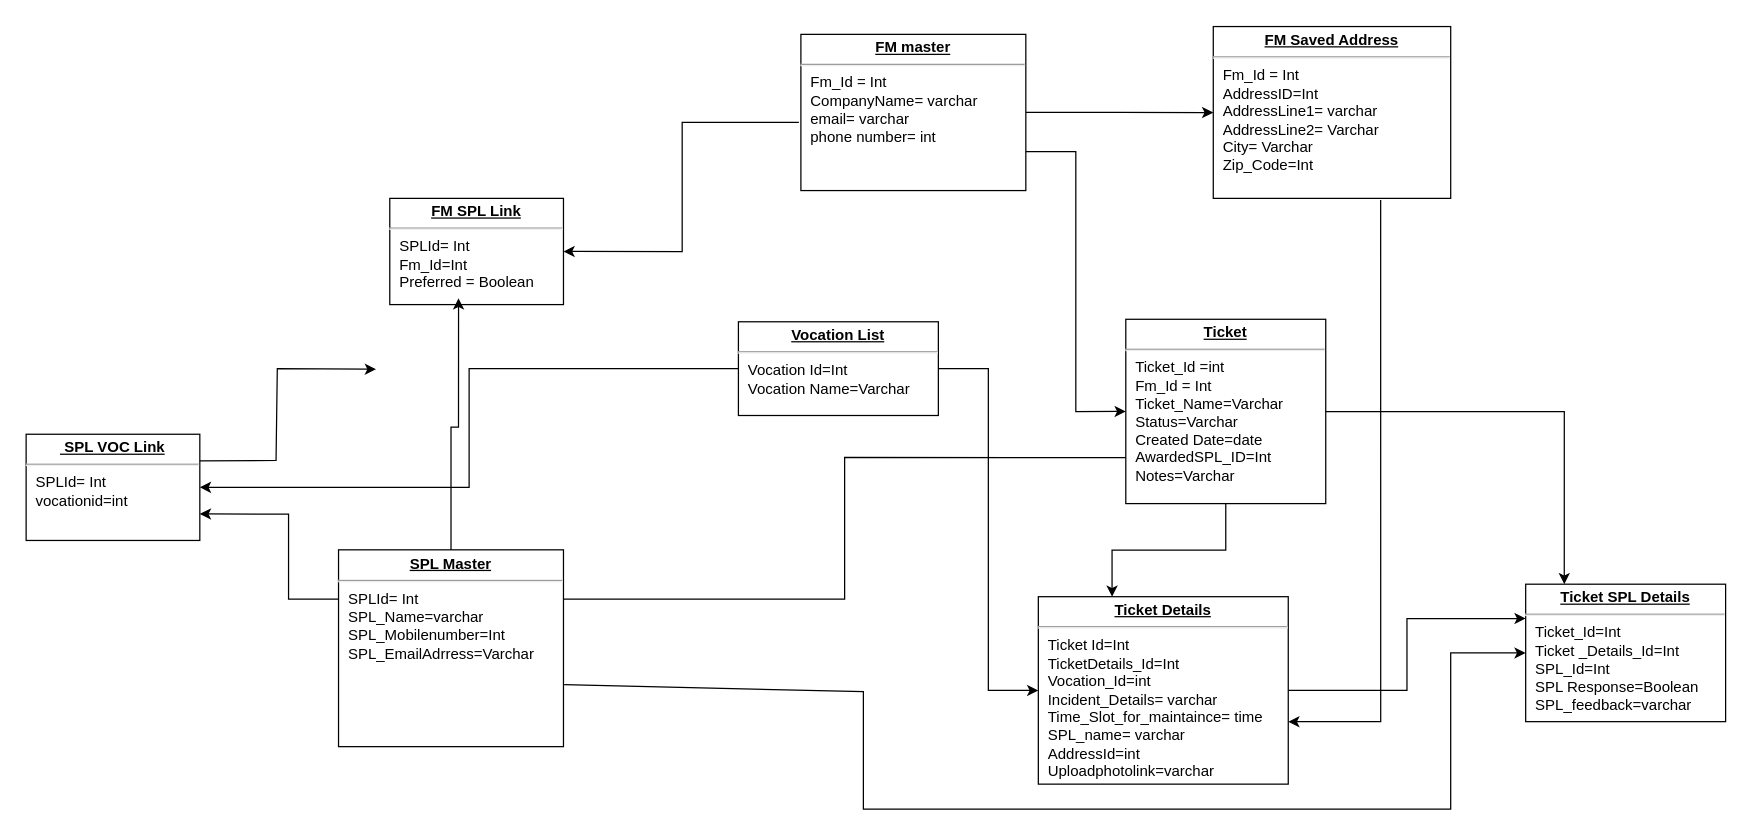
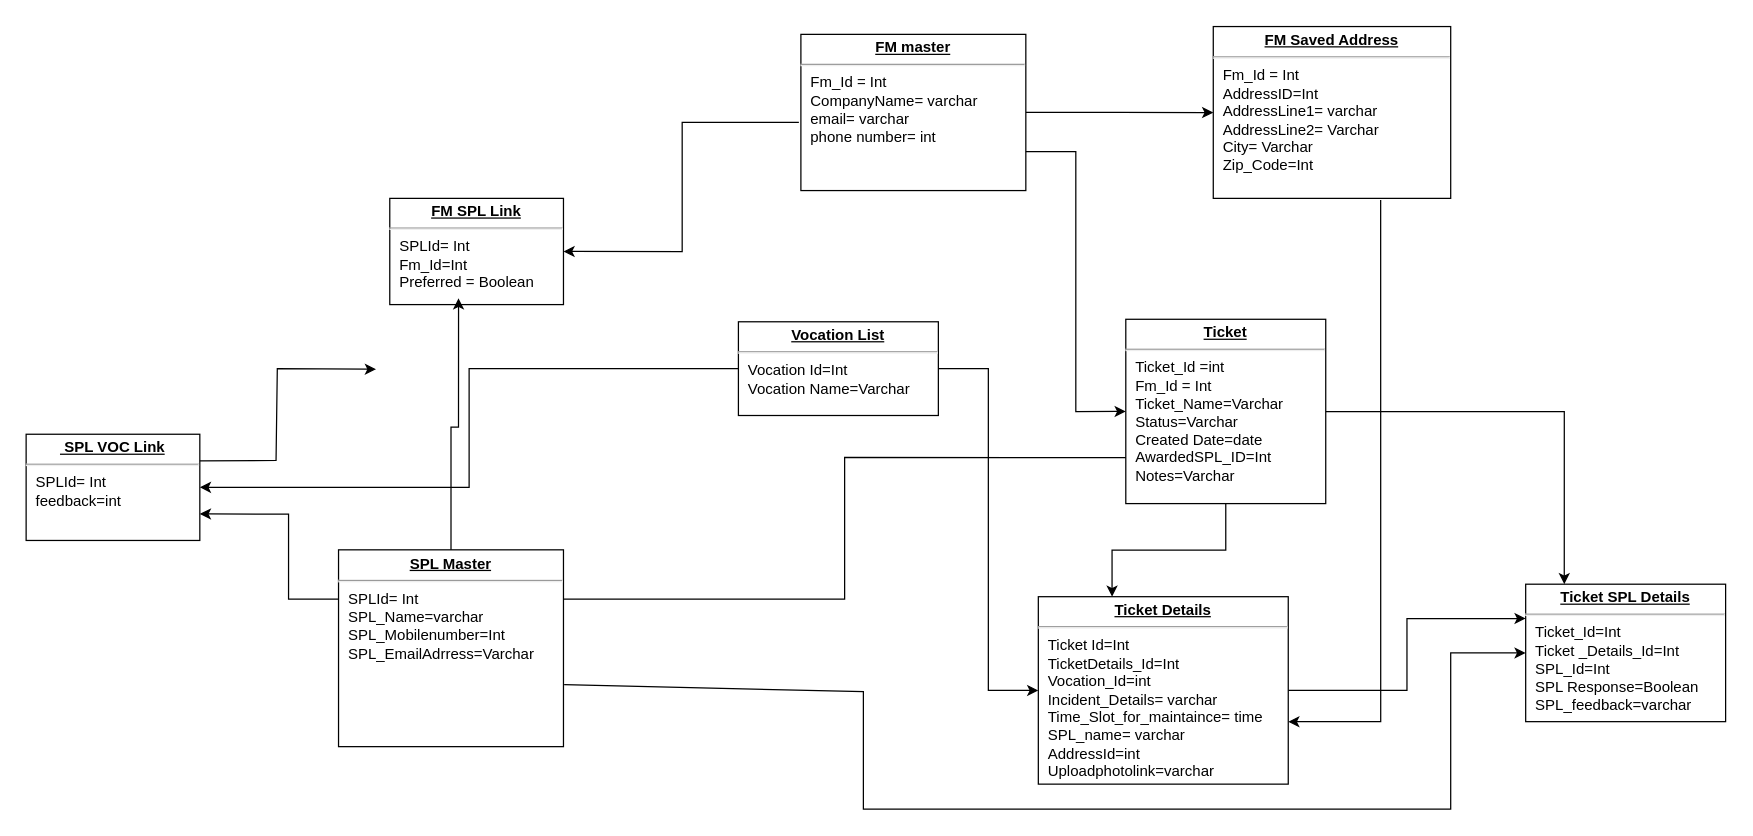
(79, 461) -> (74, 461)
